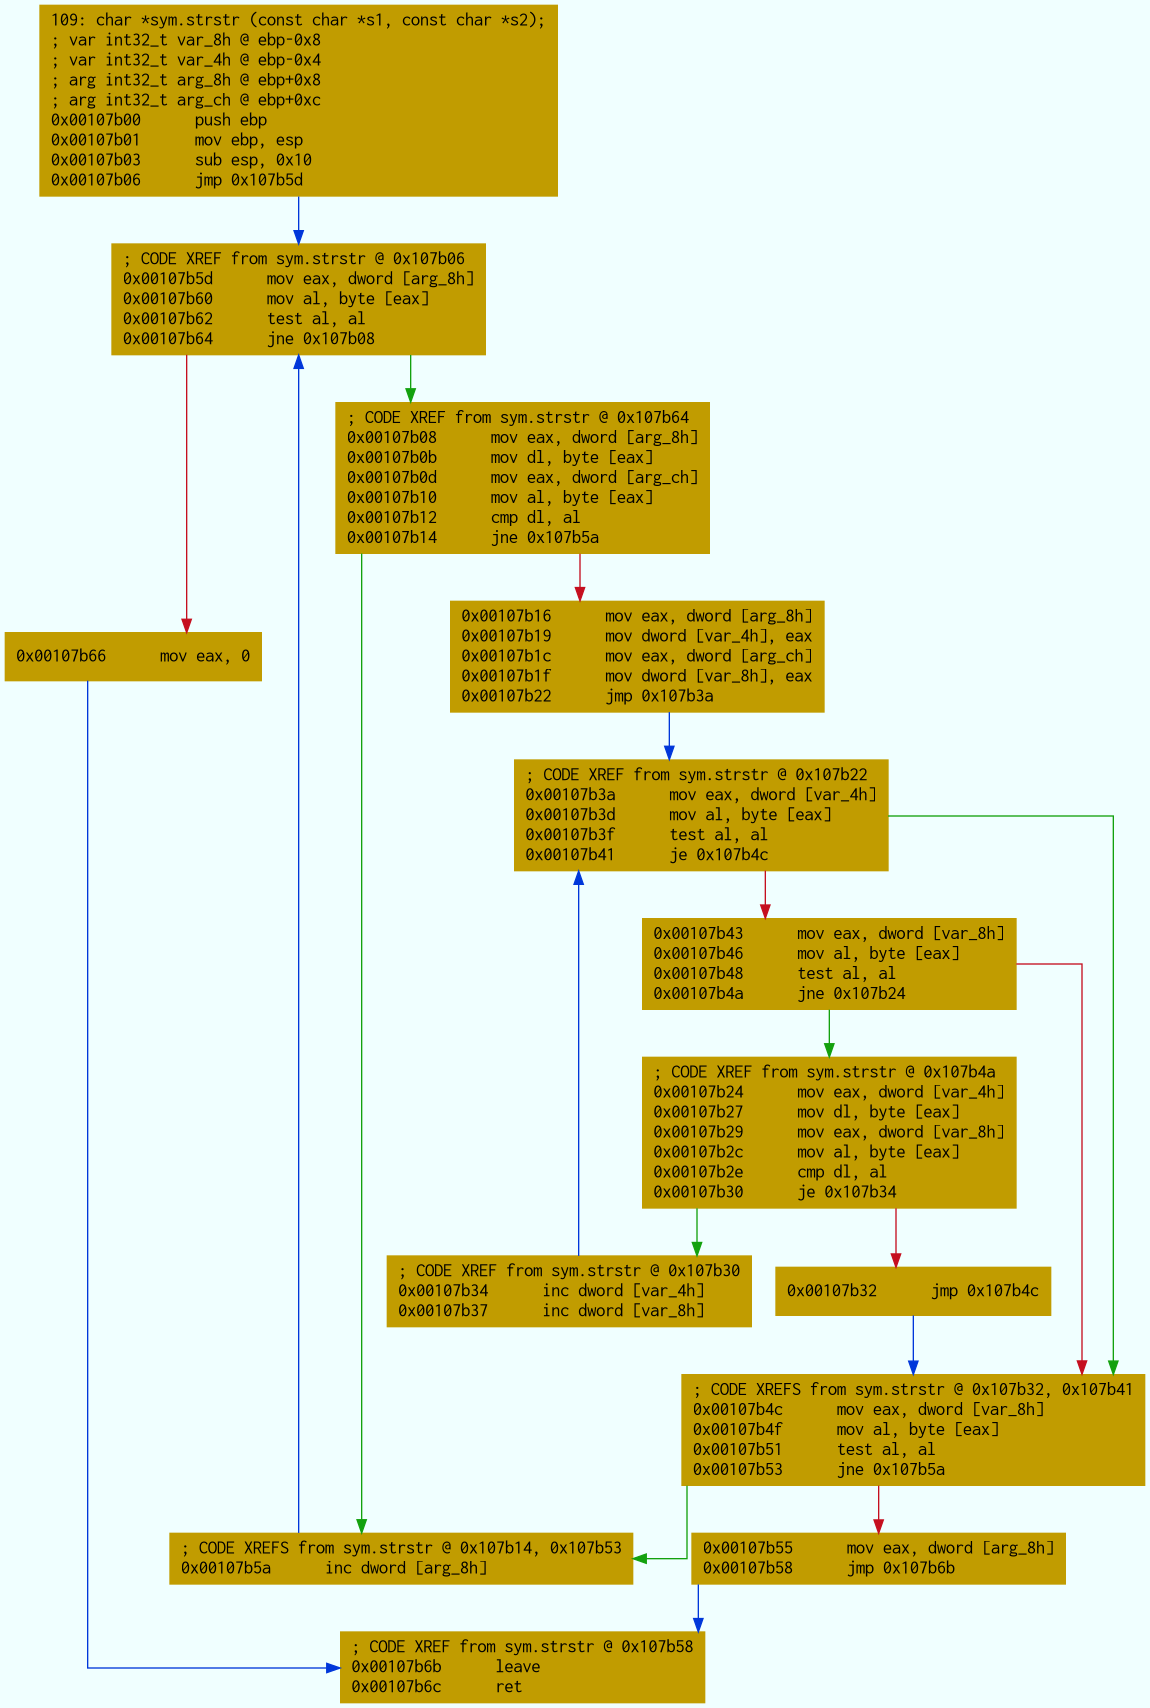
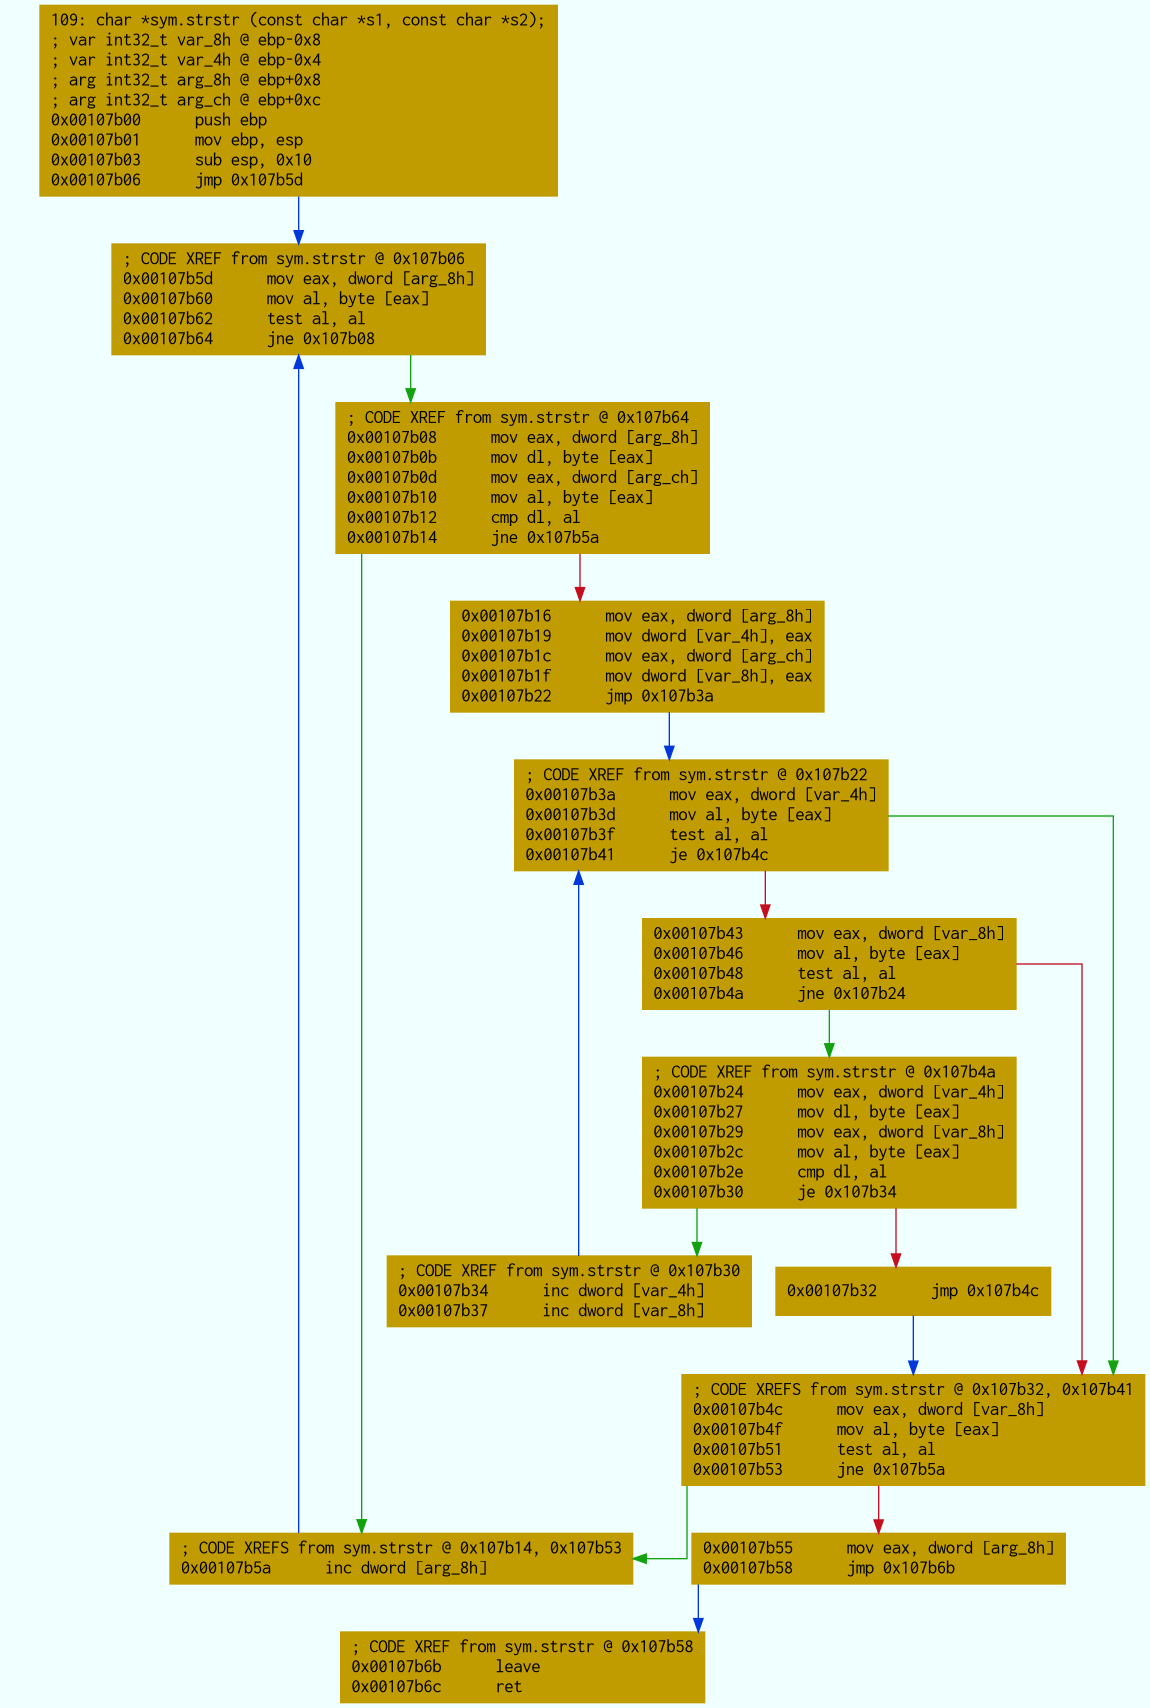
(133, 657) -> none
